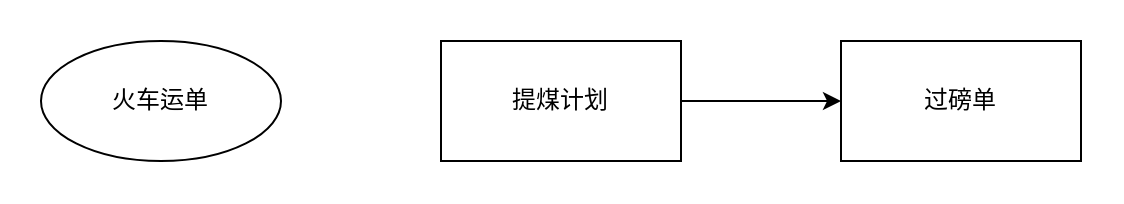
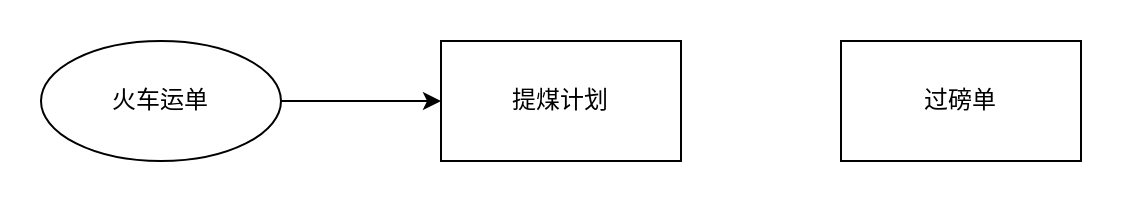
none -> (354, 101)
(754, 101) -> none
